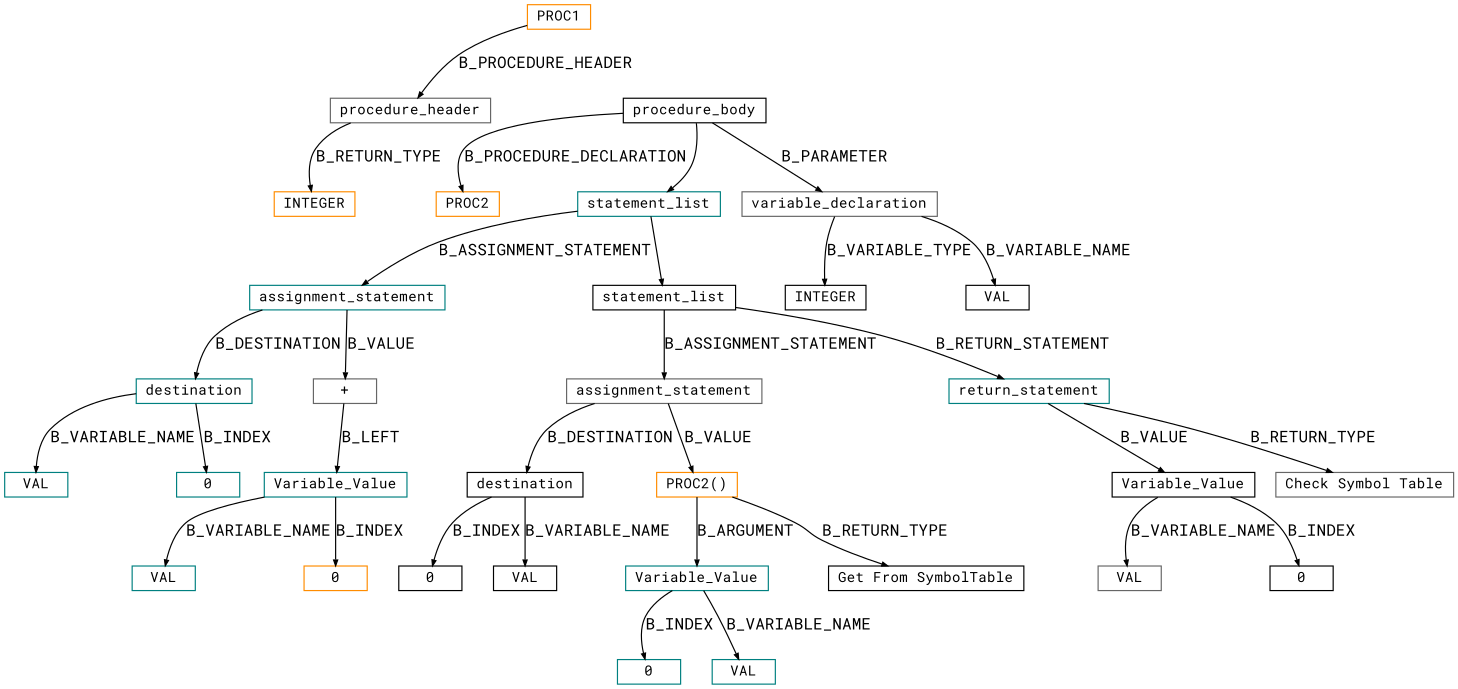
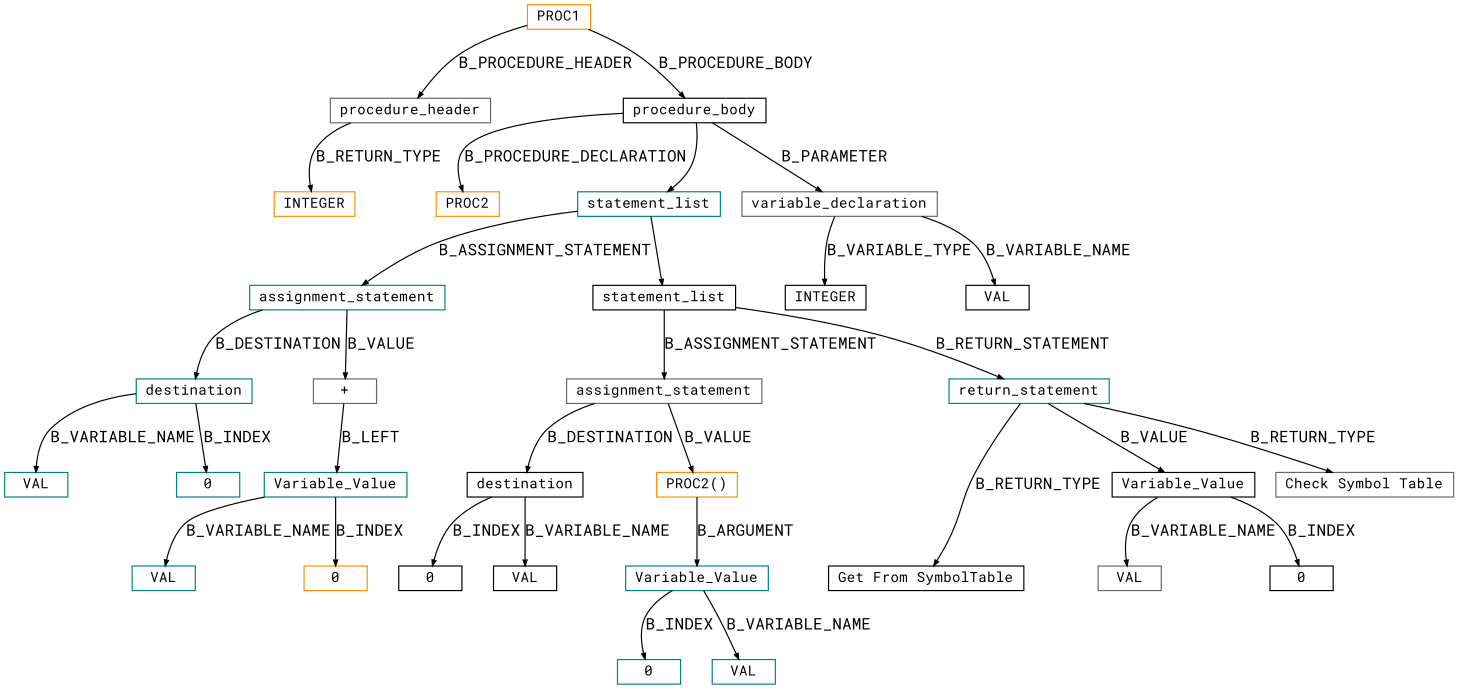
none -> (638, 56)
(807, 530) -> (972, 479)
